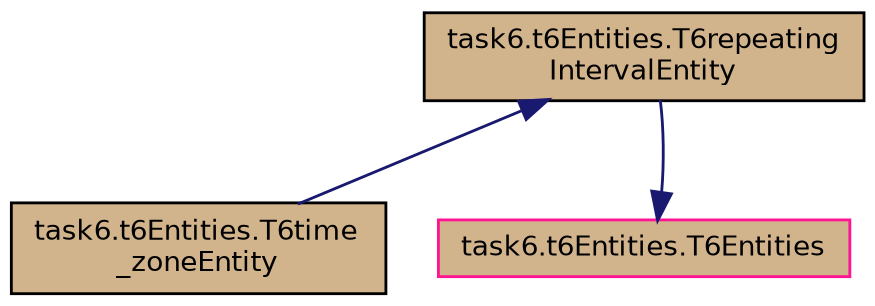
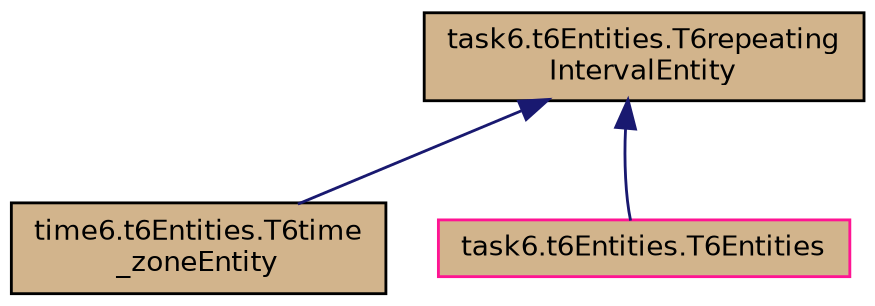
(663, 146) -> (625, 175)
(199, 248) -> (199, 248)
